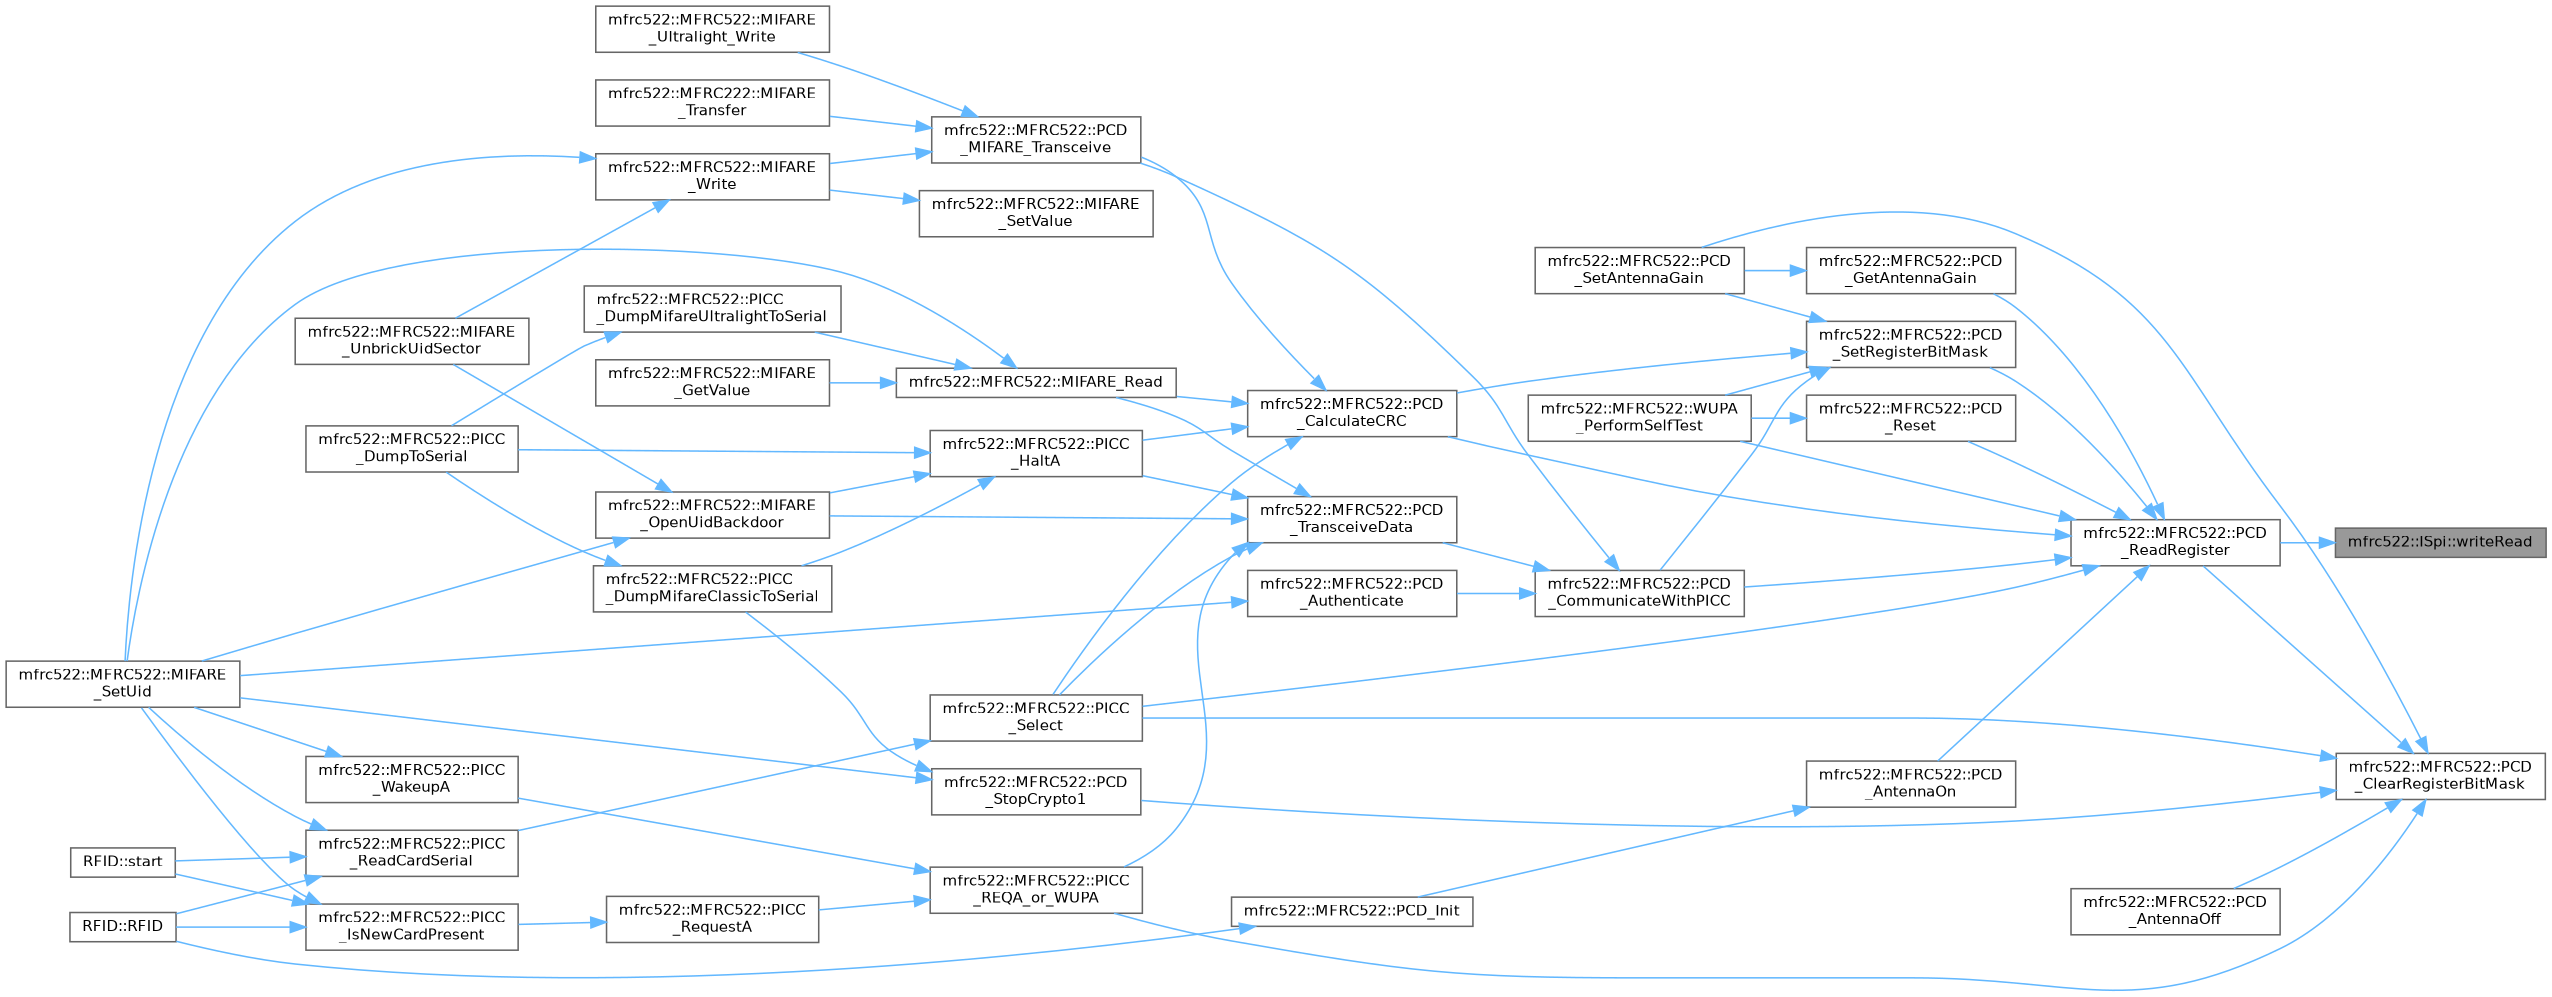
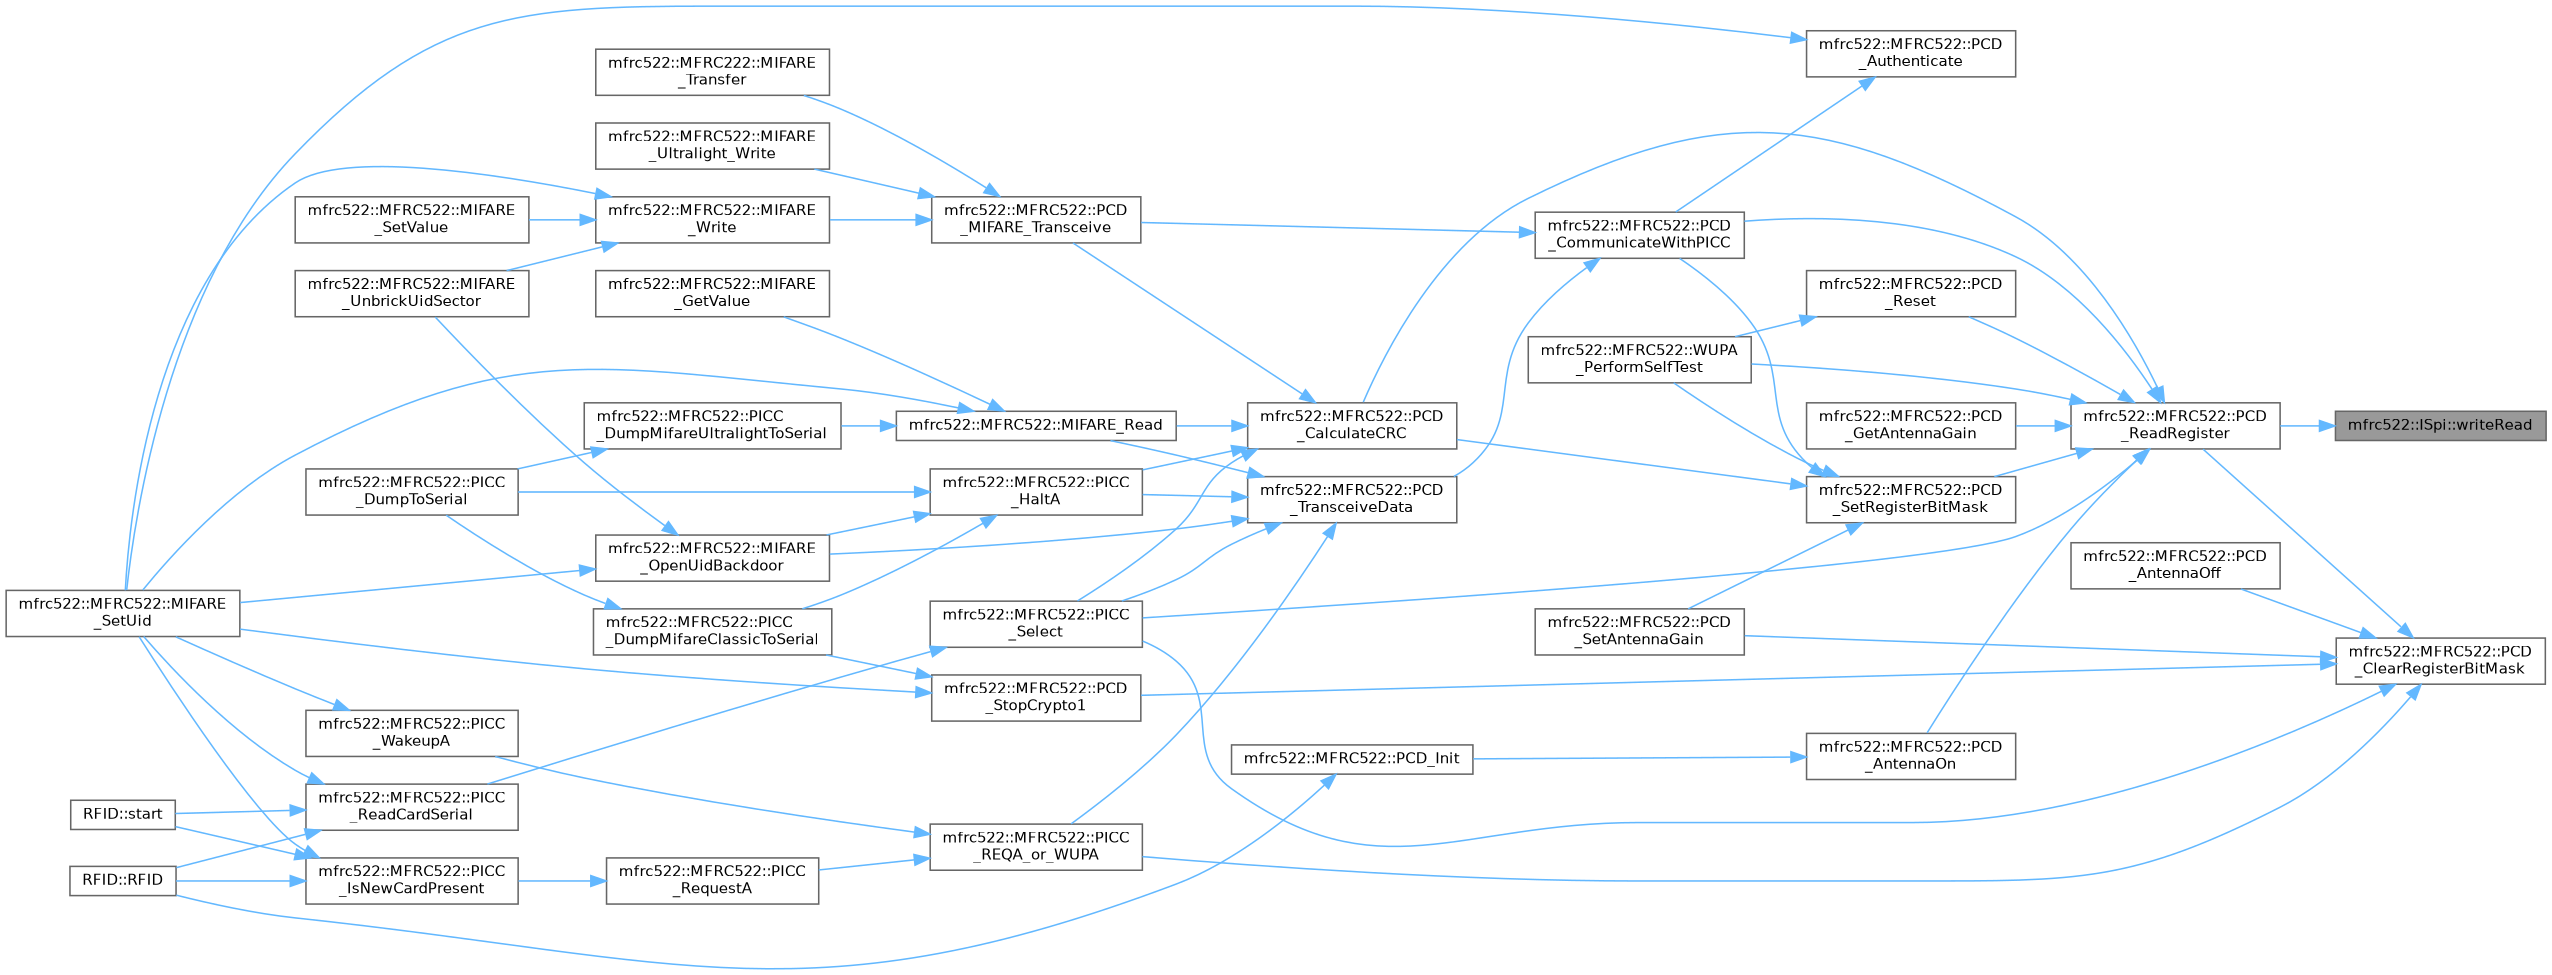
(866, 194) -> (555, 220)
(1767, 271) -> none
(1488, 593) -> (1769, 149)
